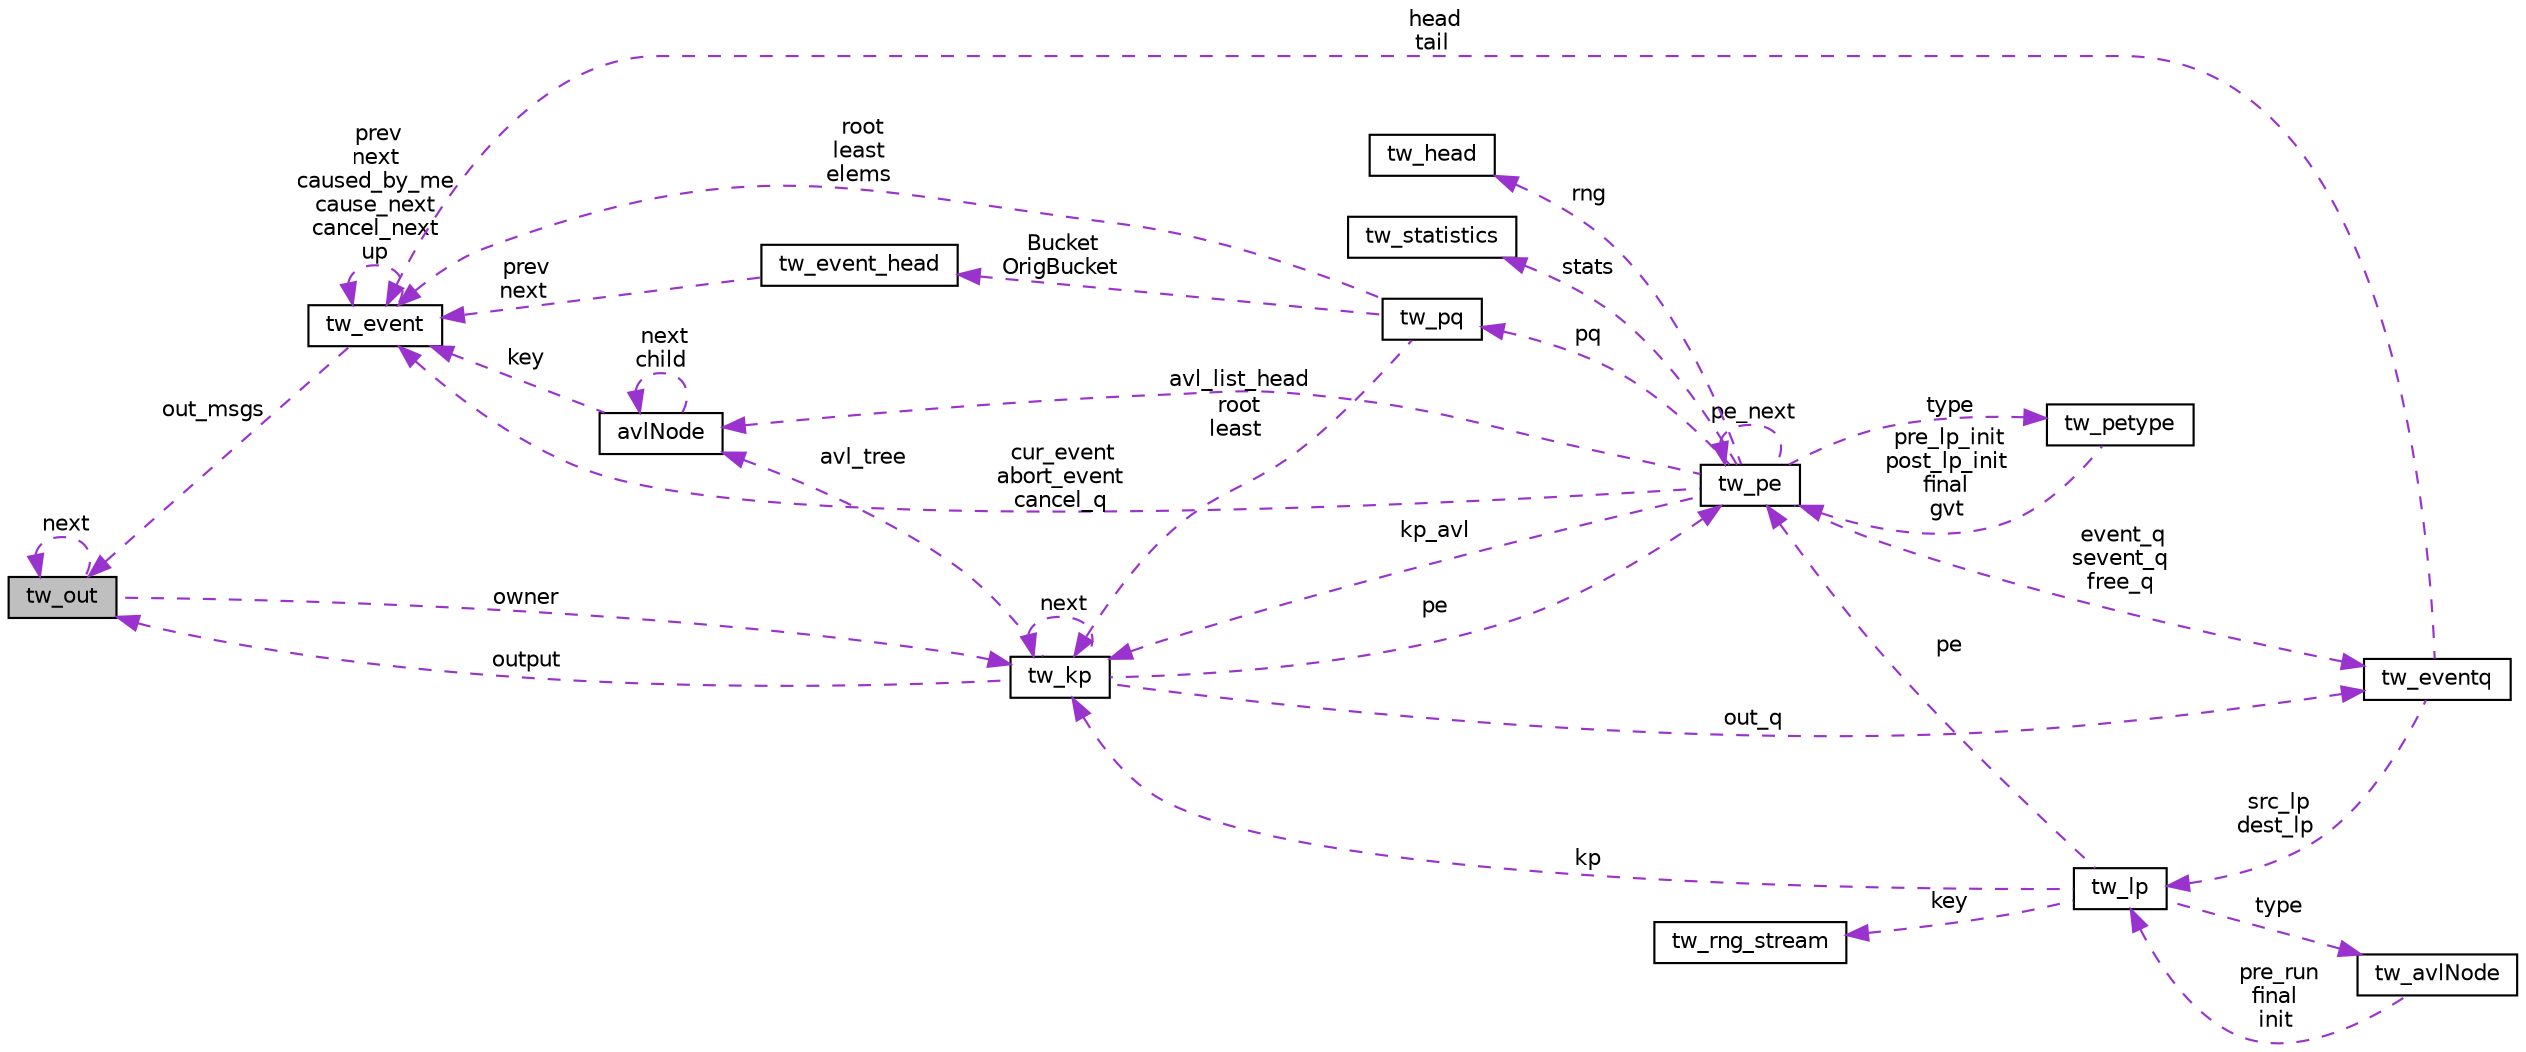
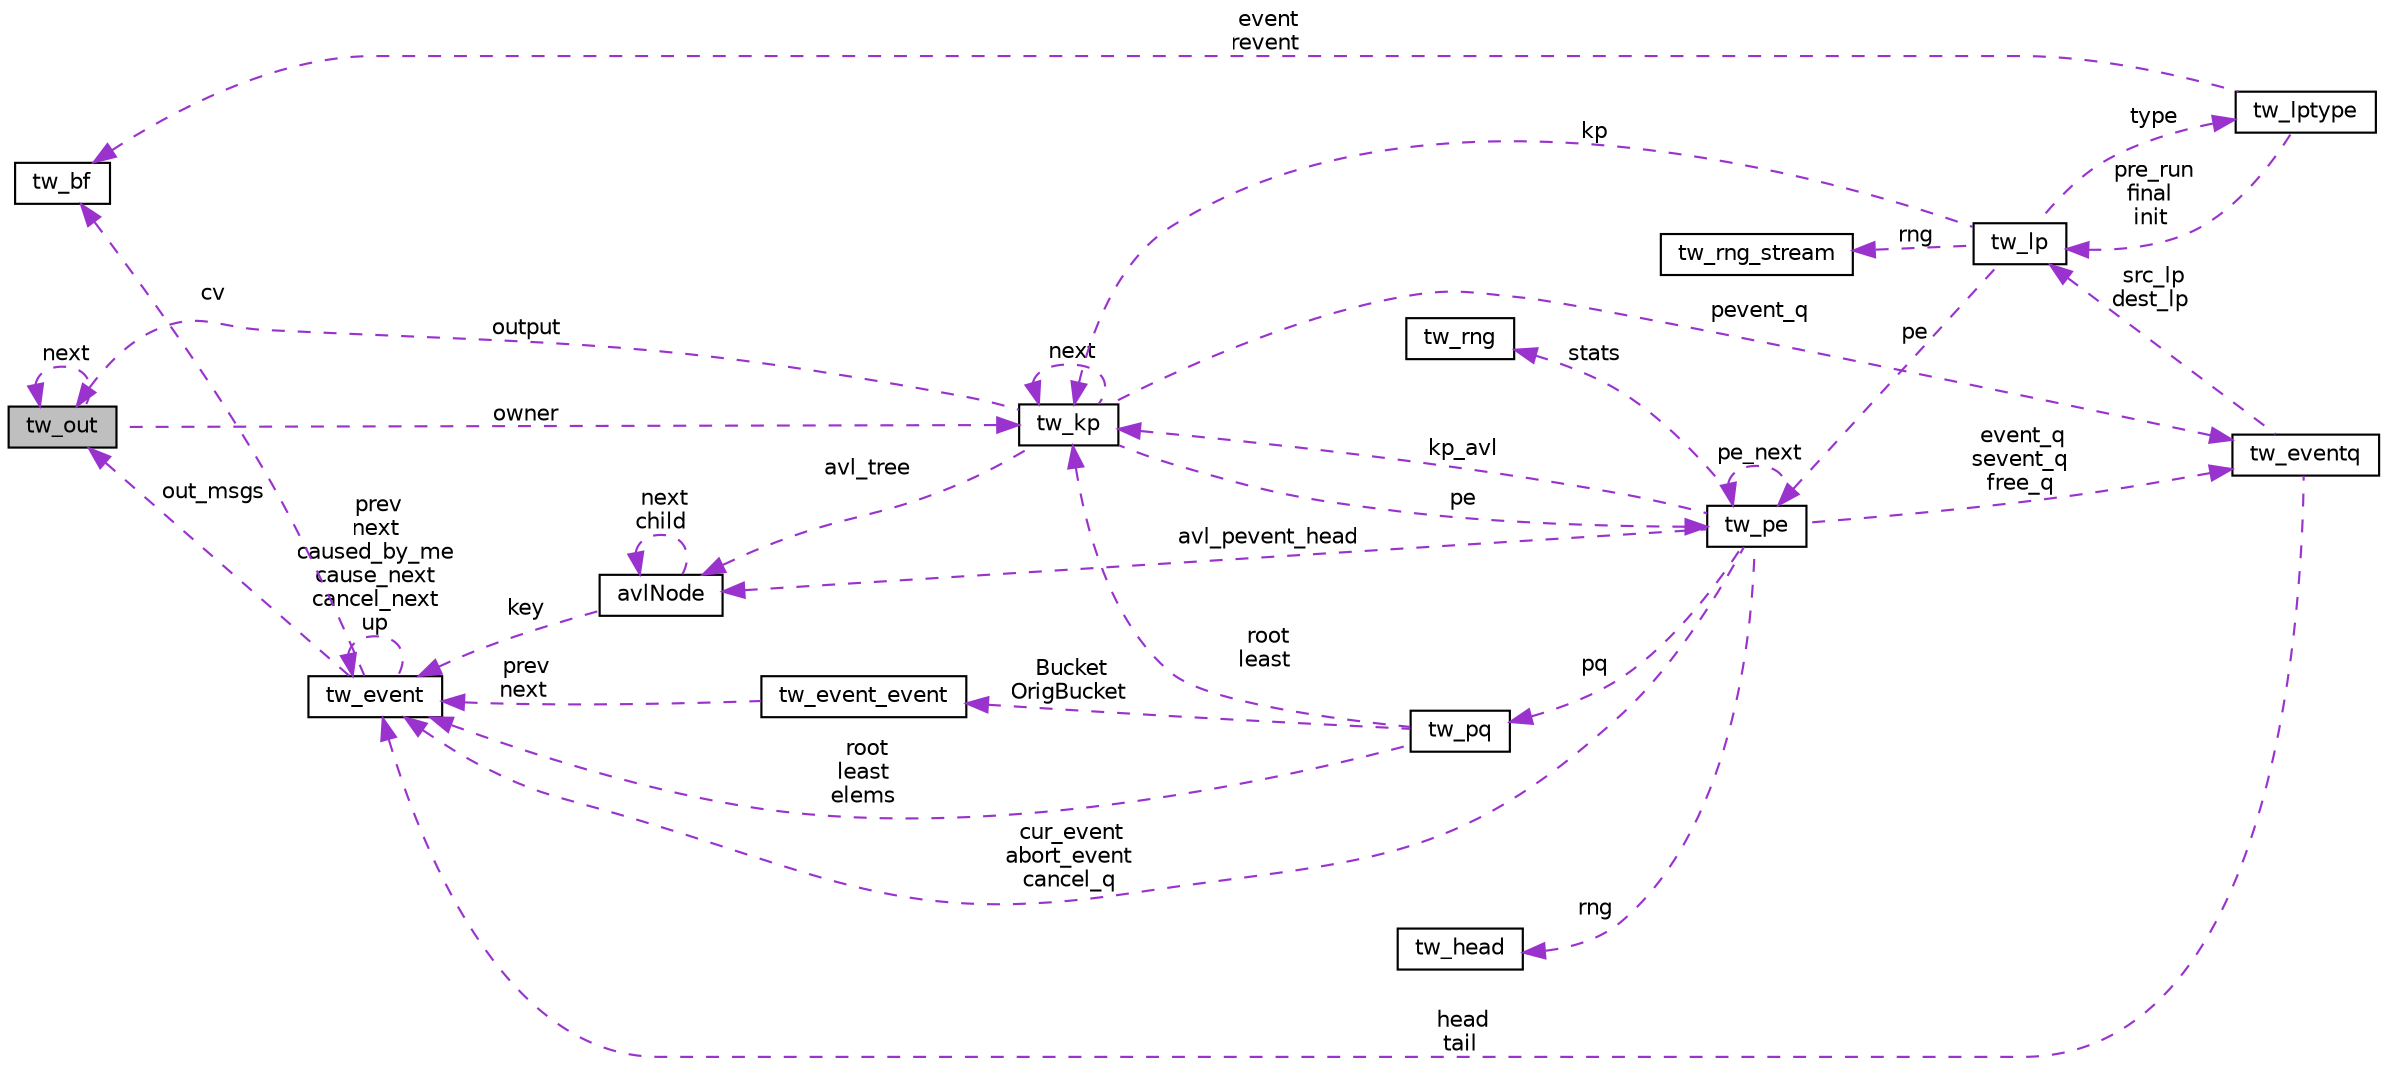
none -> (63, 183)
(1432, 237) -> (1460, 339)
(860, 265) -> (864, 697)
(1236, 381) -> (1265, 538)
(2120, 425) -> none
(1750, 719) -> (1757, 312)
(1947, 903) -> (1912, 236)
(2437, 975) -> (2306, 112)
